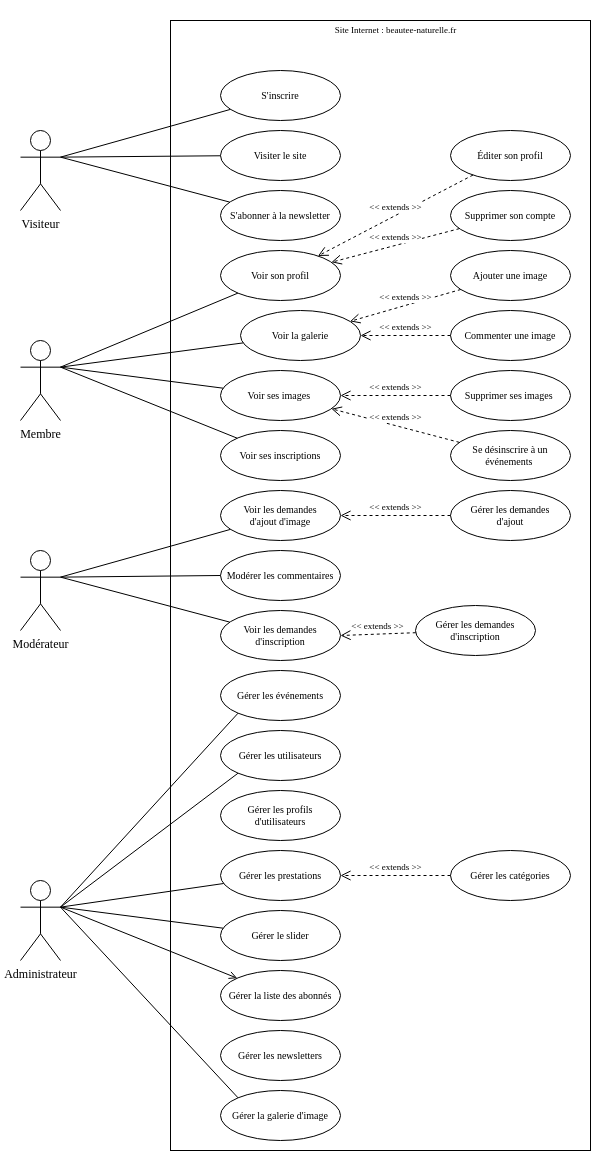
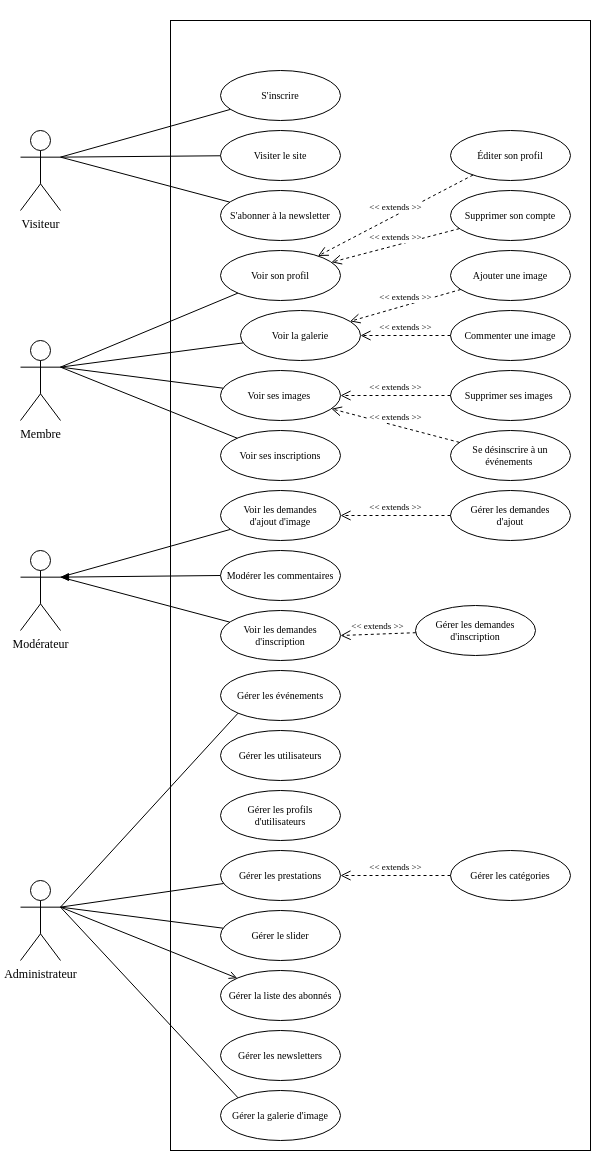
(396, 31) -> none
(69, 577) -> (70, 577)
(152, 838) -> none
